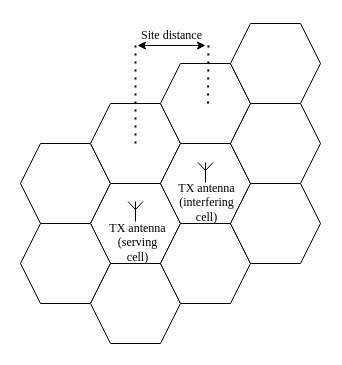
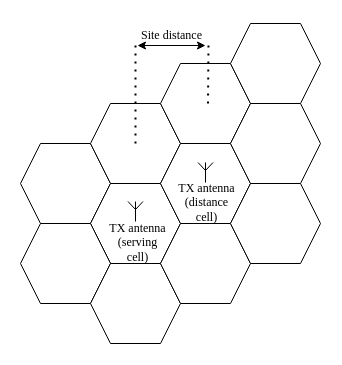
(207, 203) -> (207, 203)
